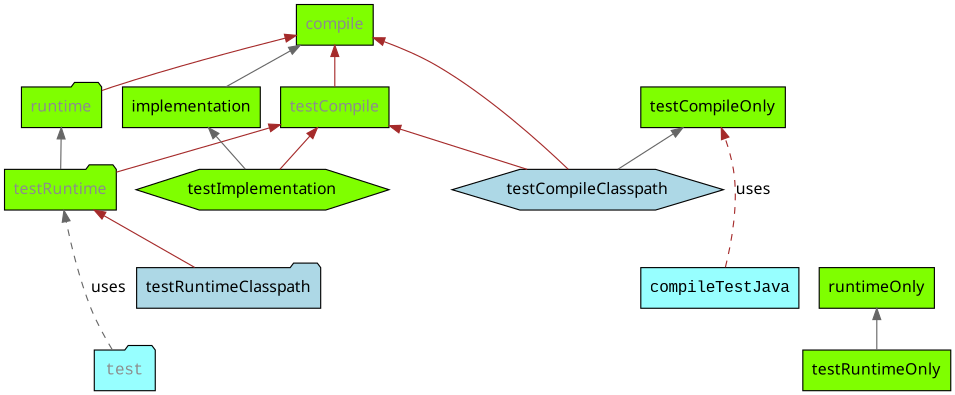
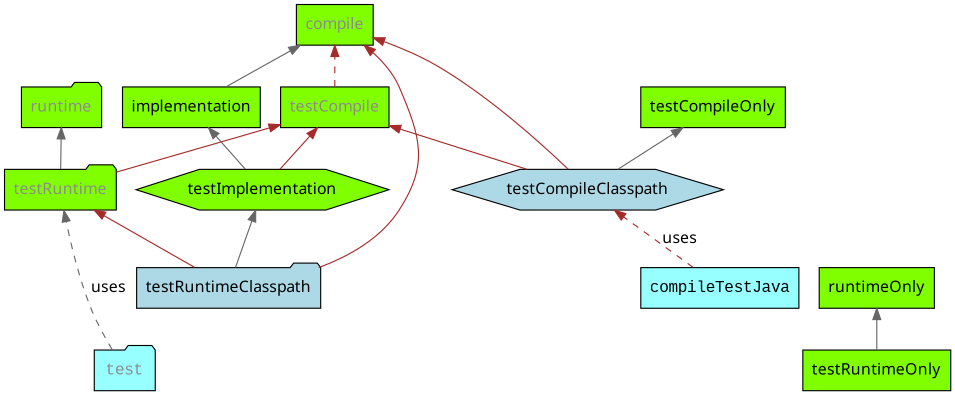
(193, 63) -> (415, 177)
(335, 72) -> (335, 72)
(735, 203) -> (658, 242)
none -> (244, 244)
